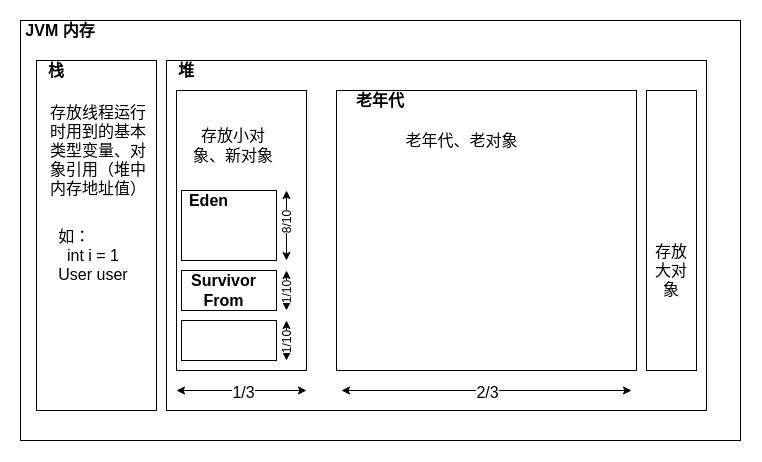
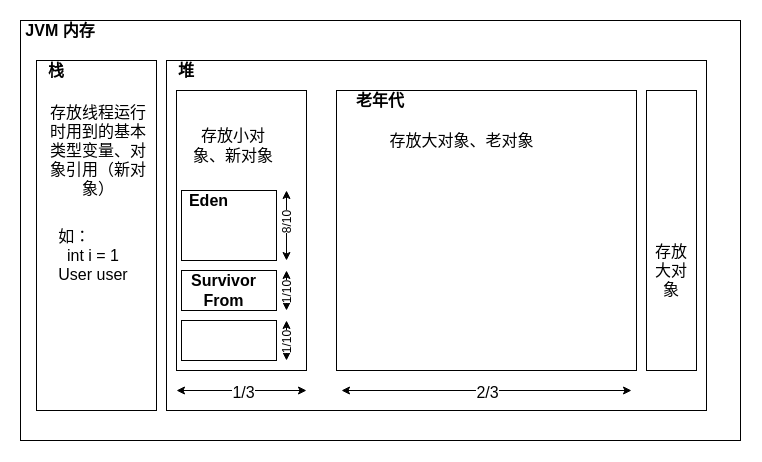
(462, 141) -> (462, 141)
(99, 151) -> (99, 151)
